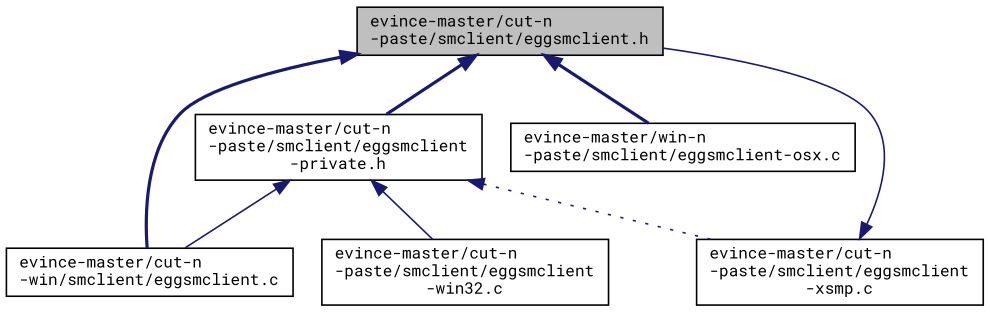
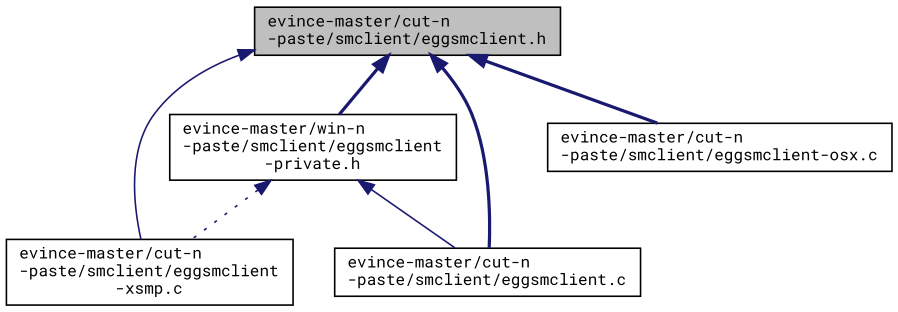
(827, 86) -> (148, 124)
(339, 147) -> (313, 147)
(683, 147) -> (720, 147)
(150, 272) -> (488, 272)
(465, 272) -> none
